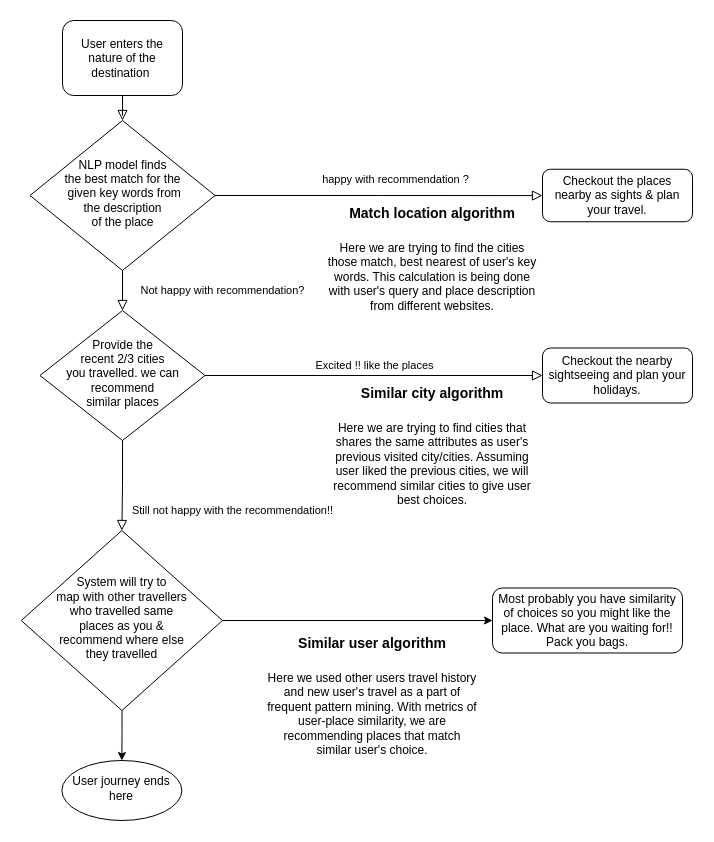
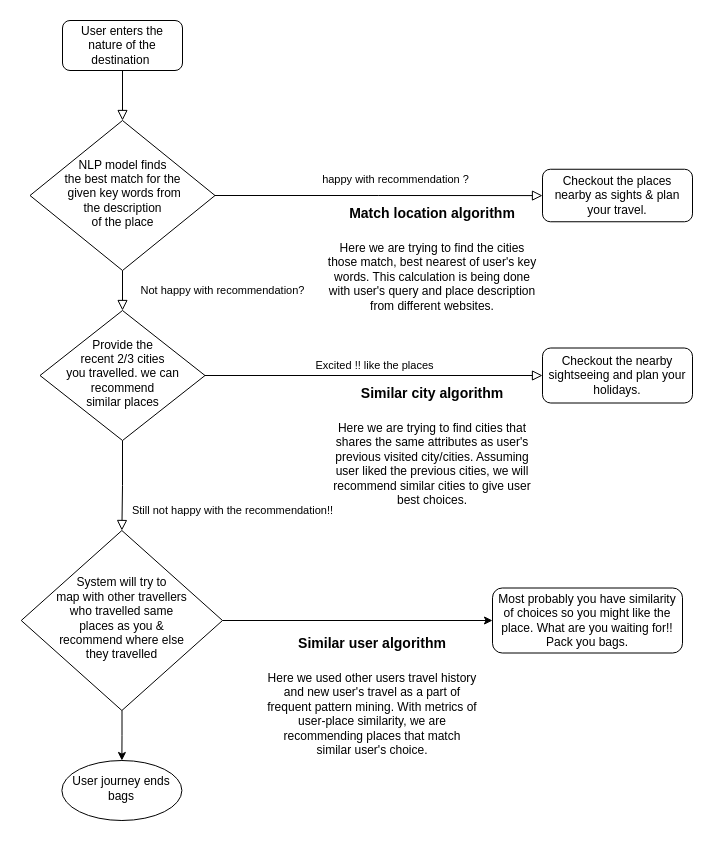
(123, 58) -> (123, 46)
(122, 789) -> (122, 789)
